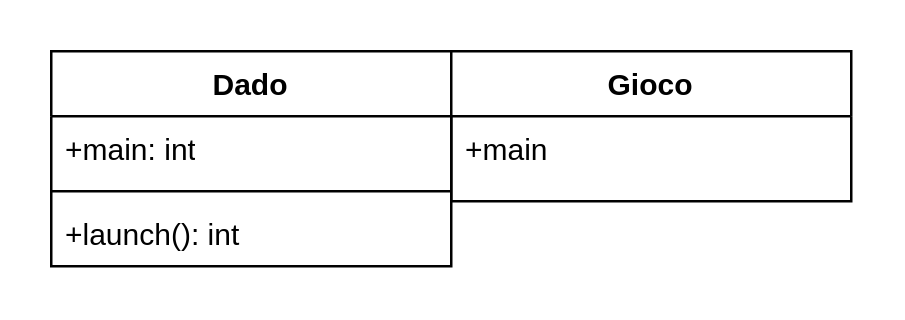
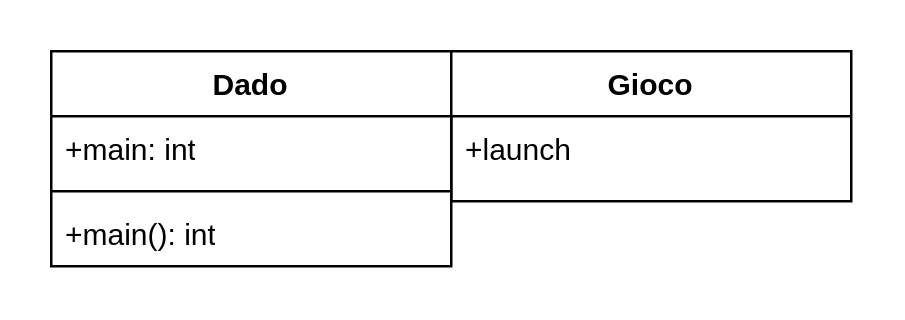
(504, 152) -> (521, 152)
(168, 237) -> (151, 237)
